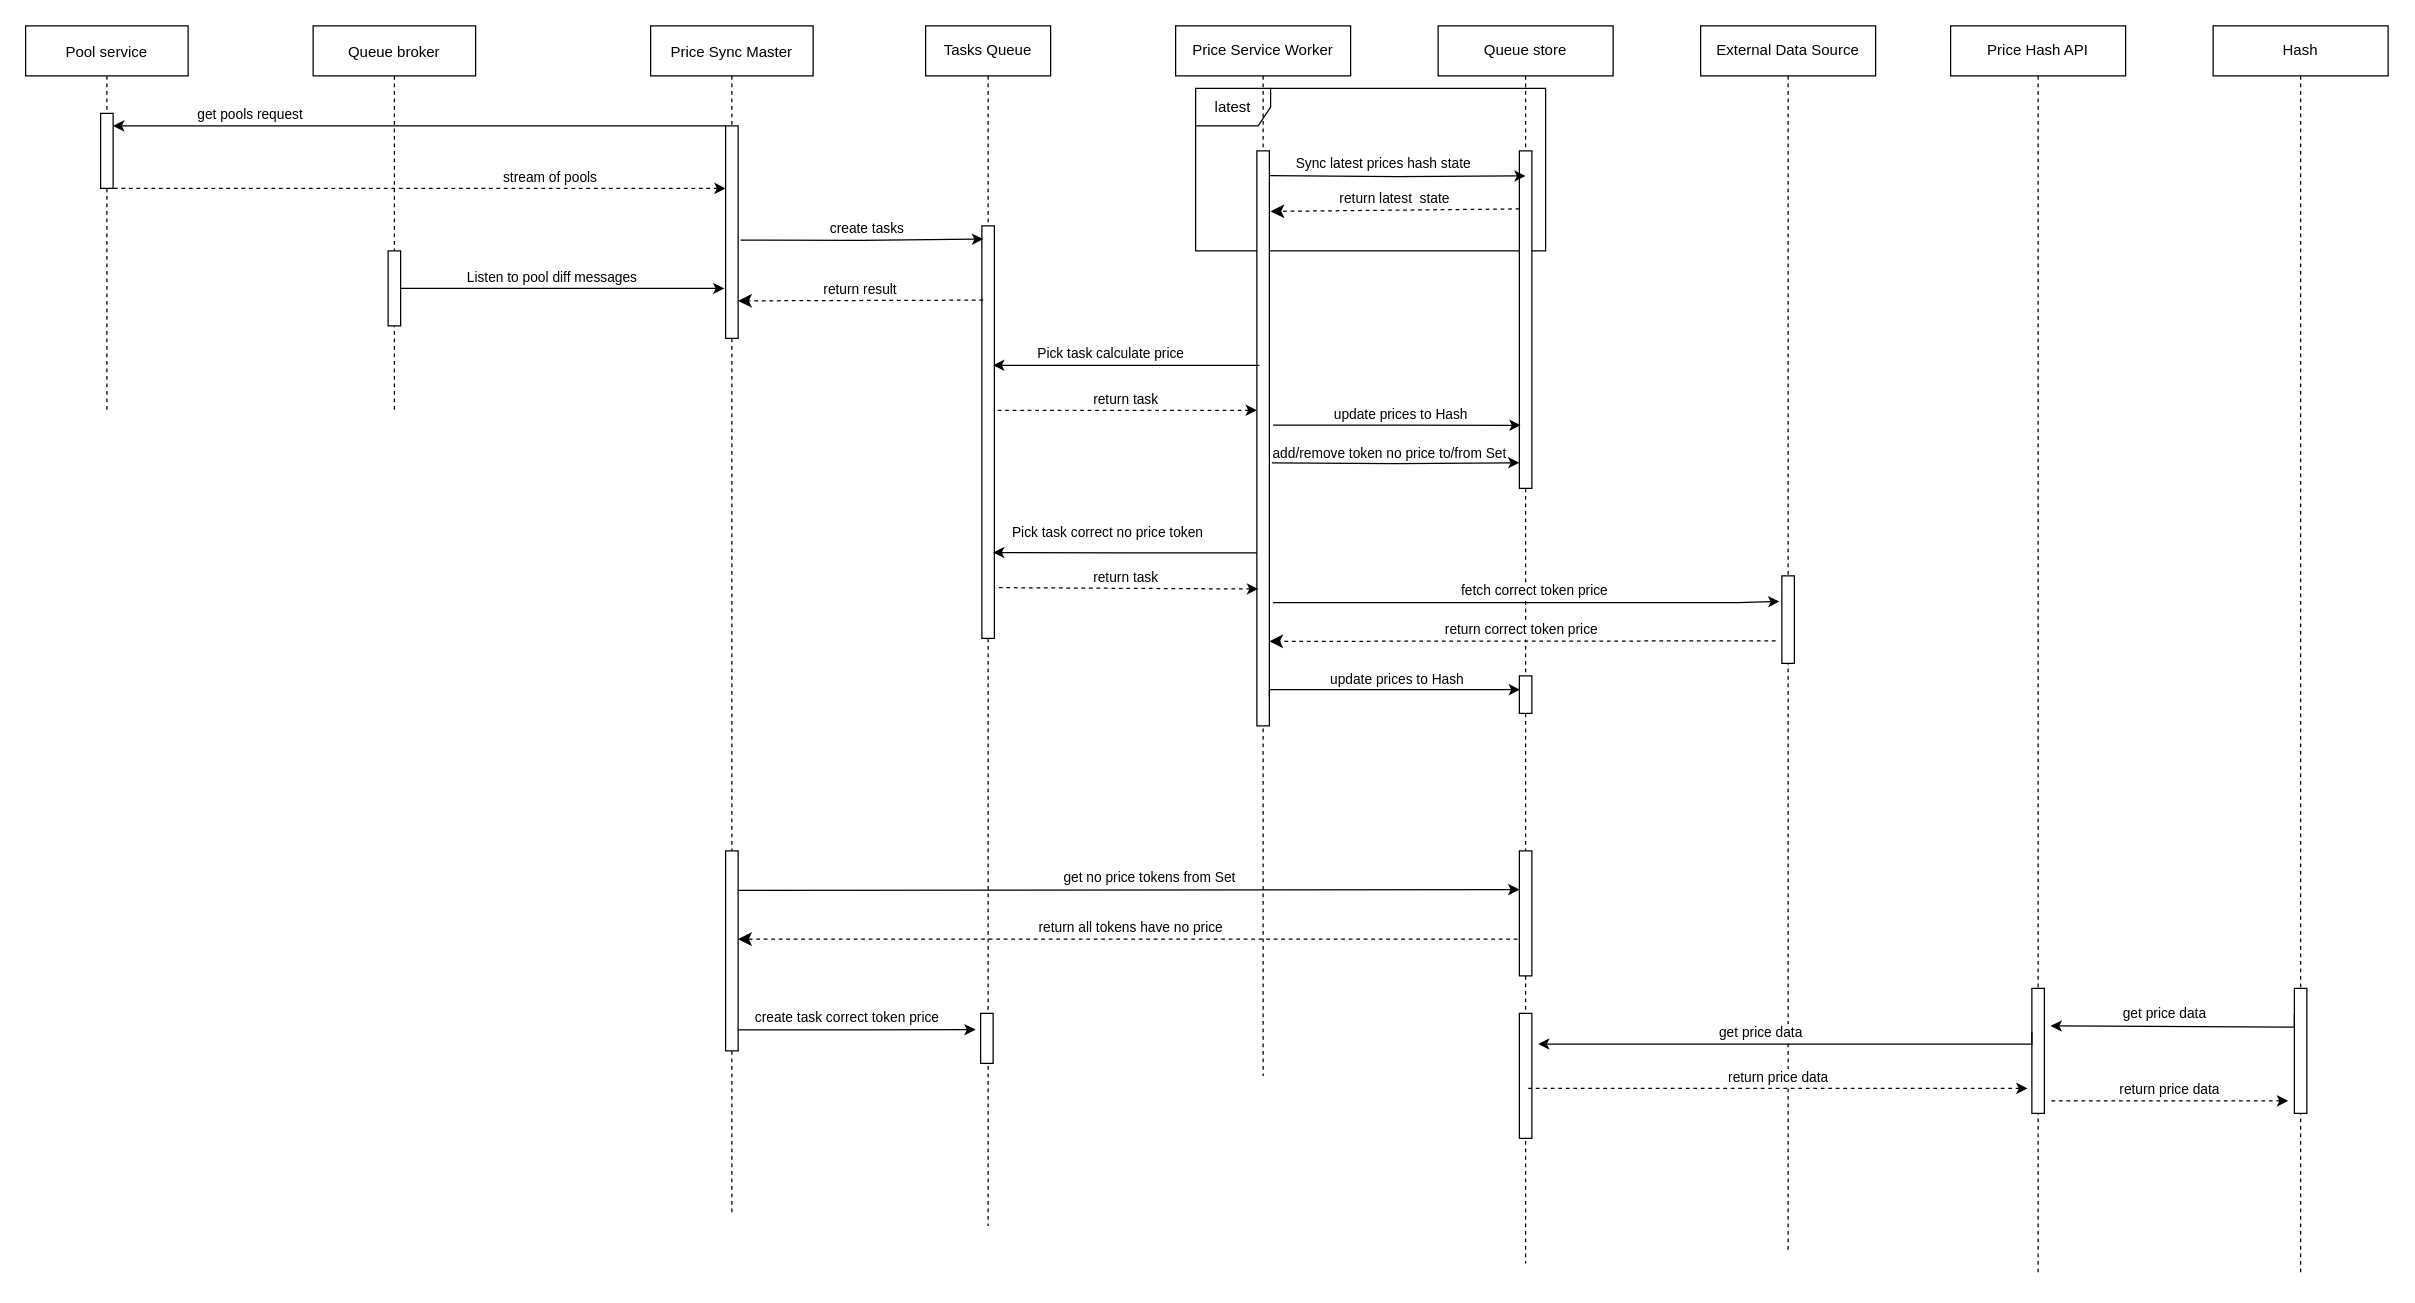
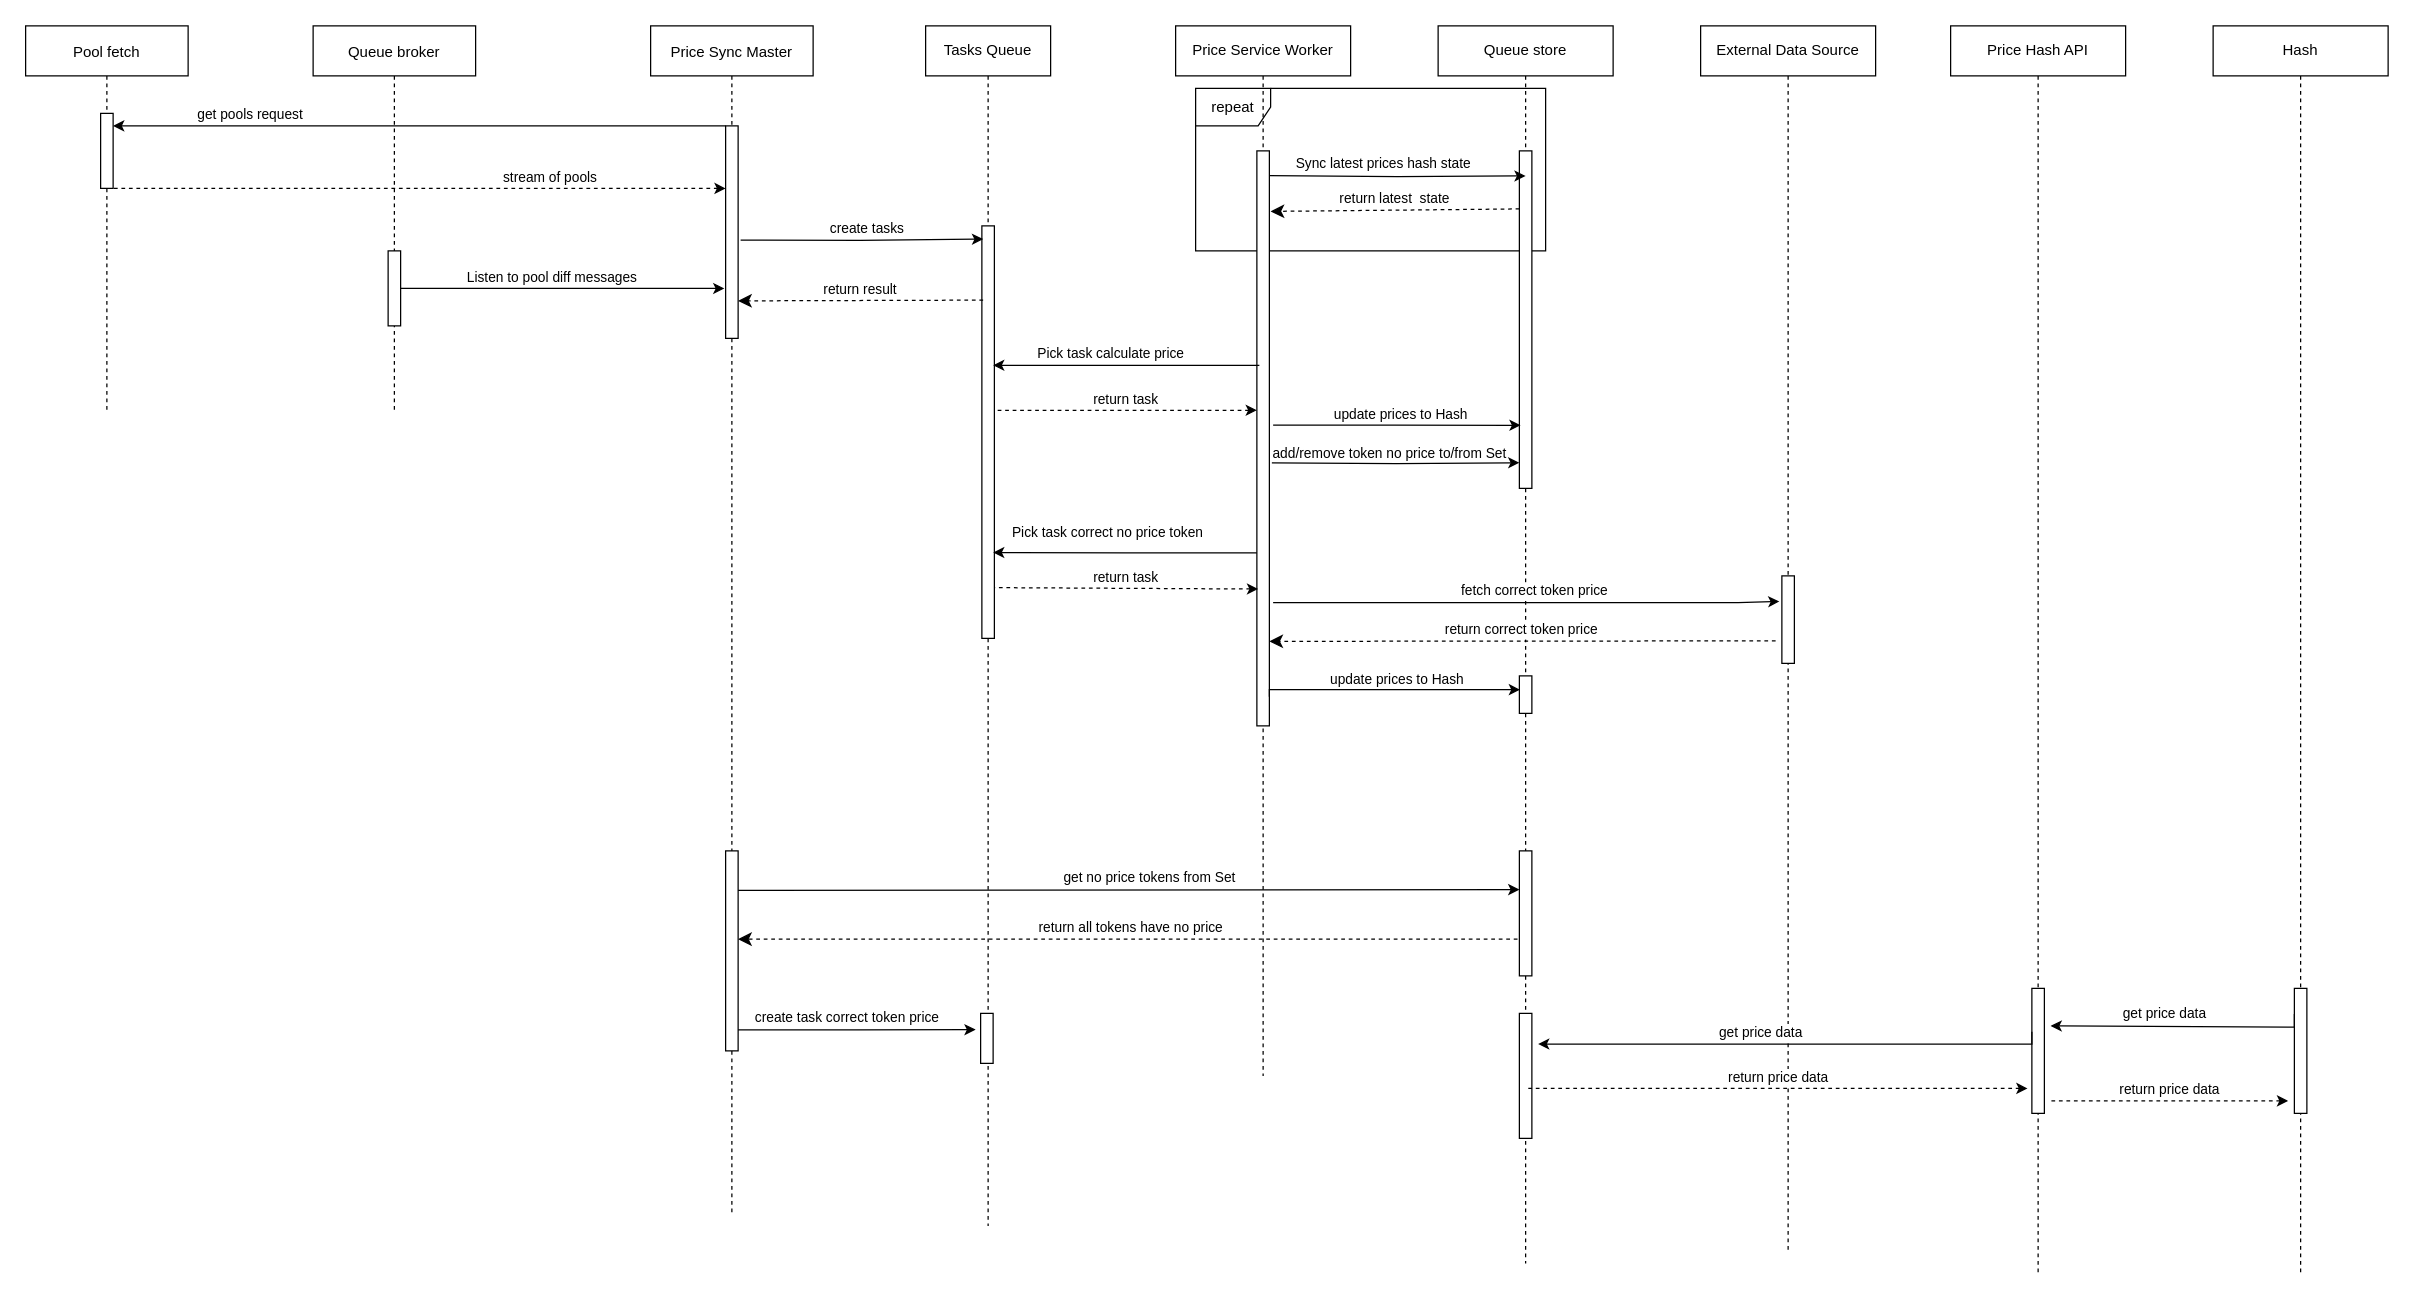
(106, 51) -> (106, 51)
(1233, 107) -> (1233, 107)
